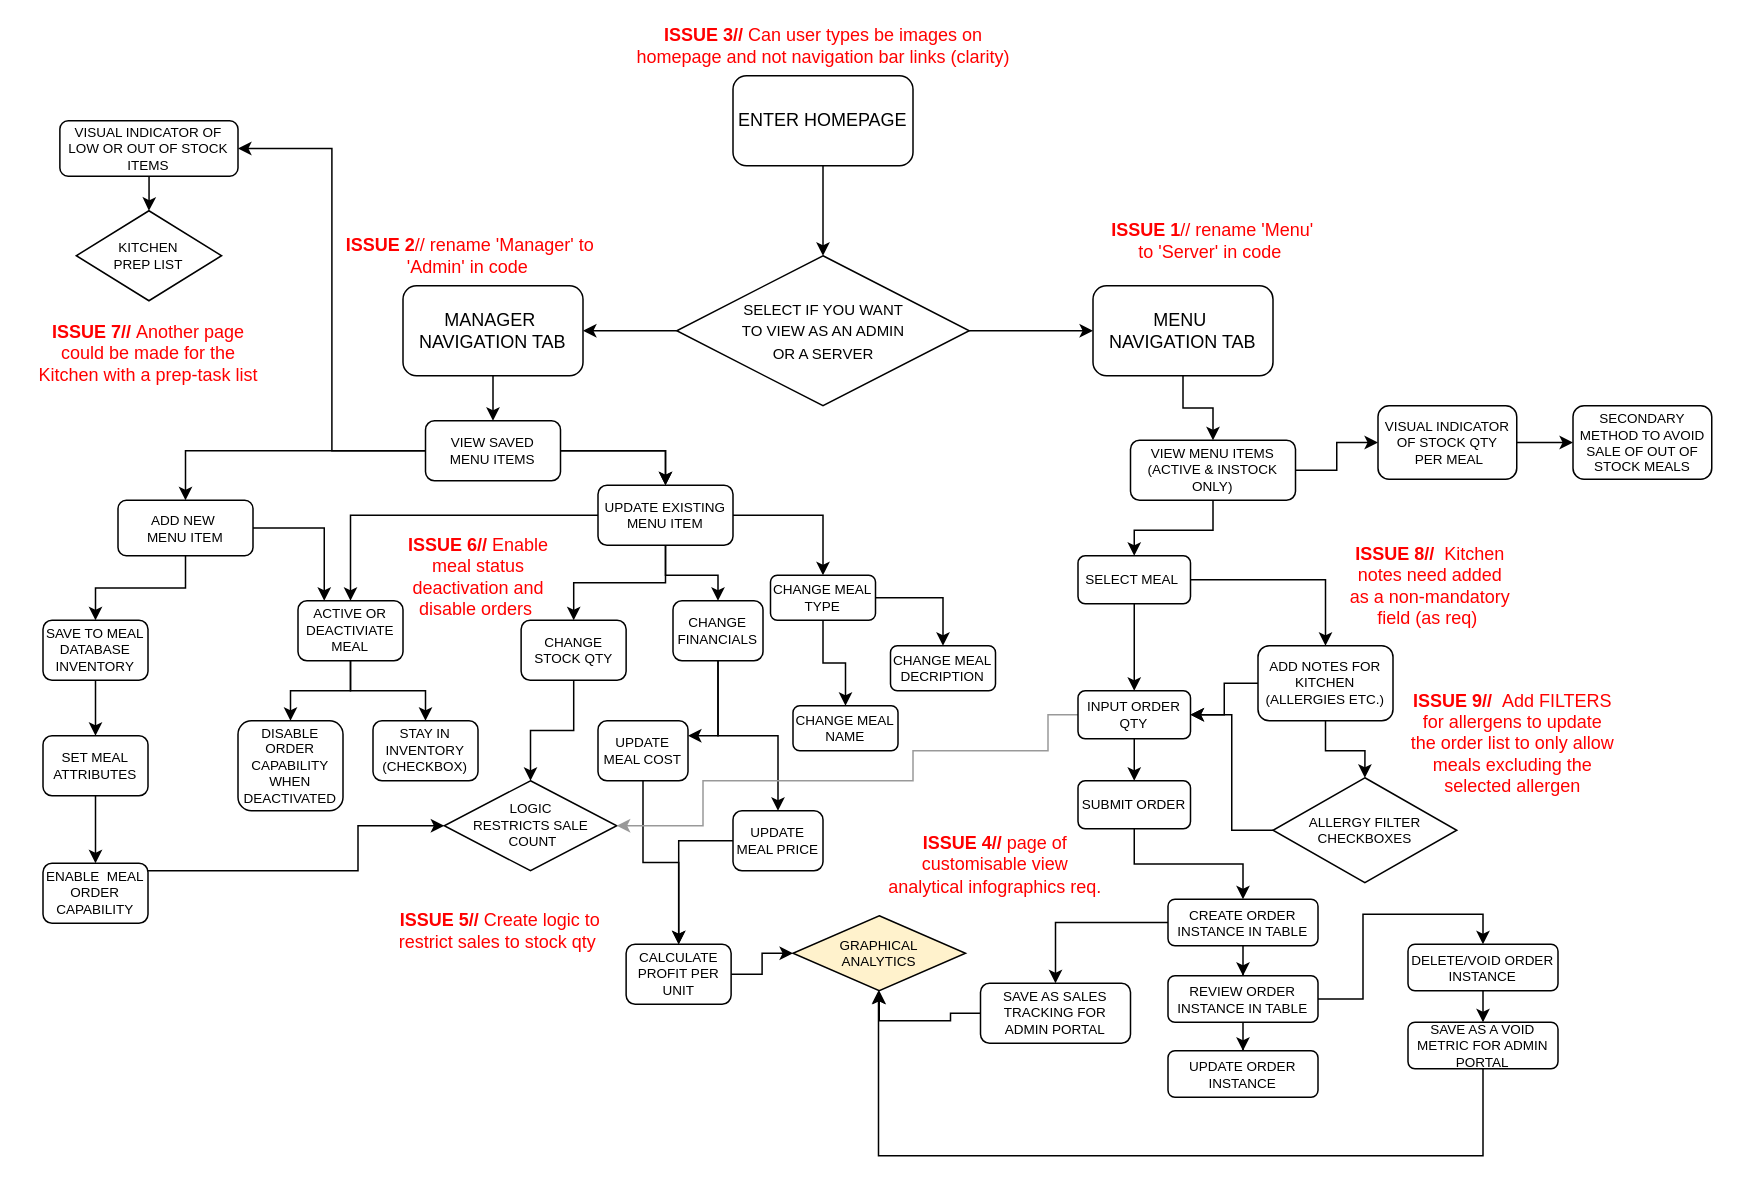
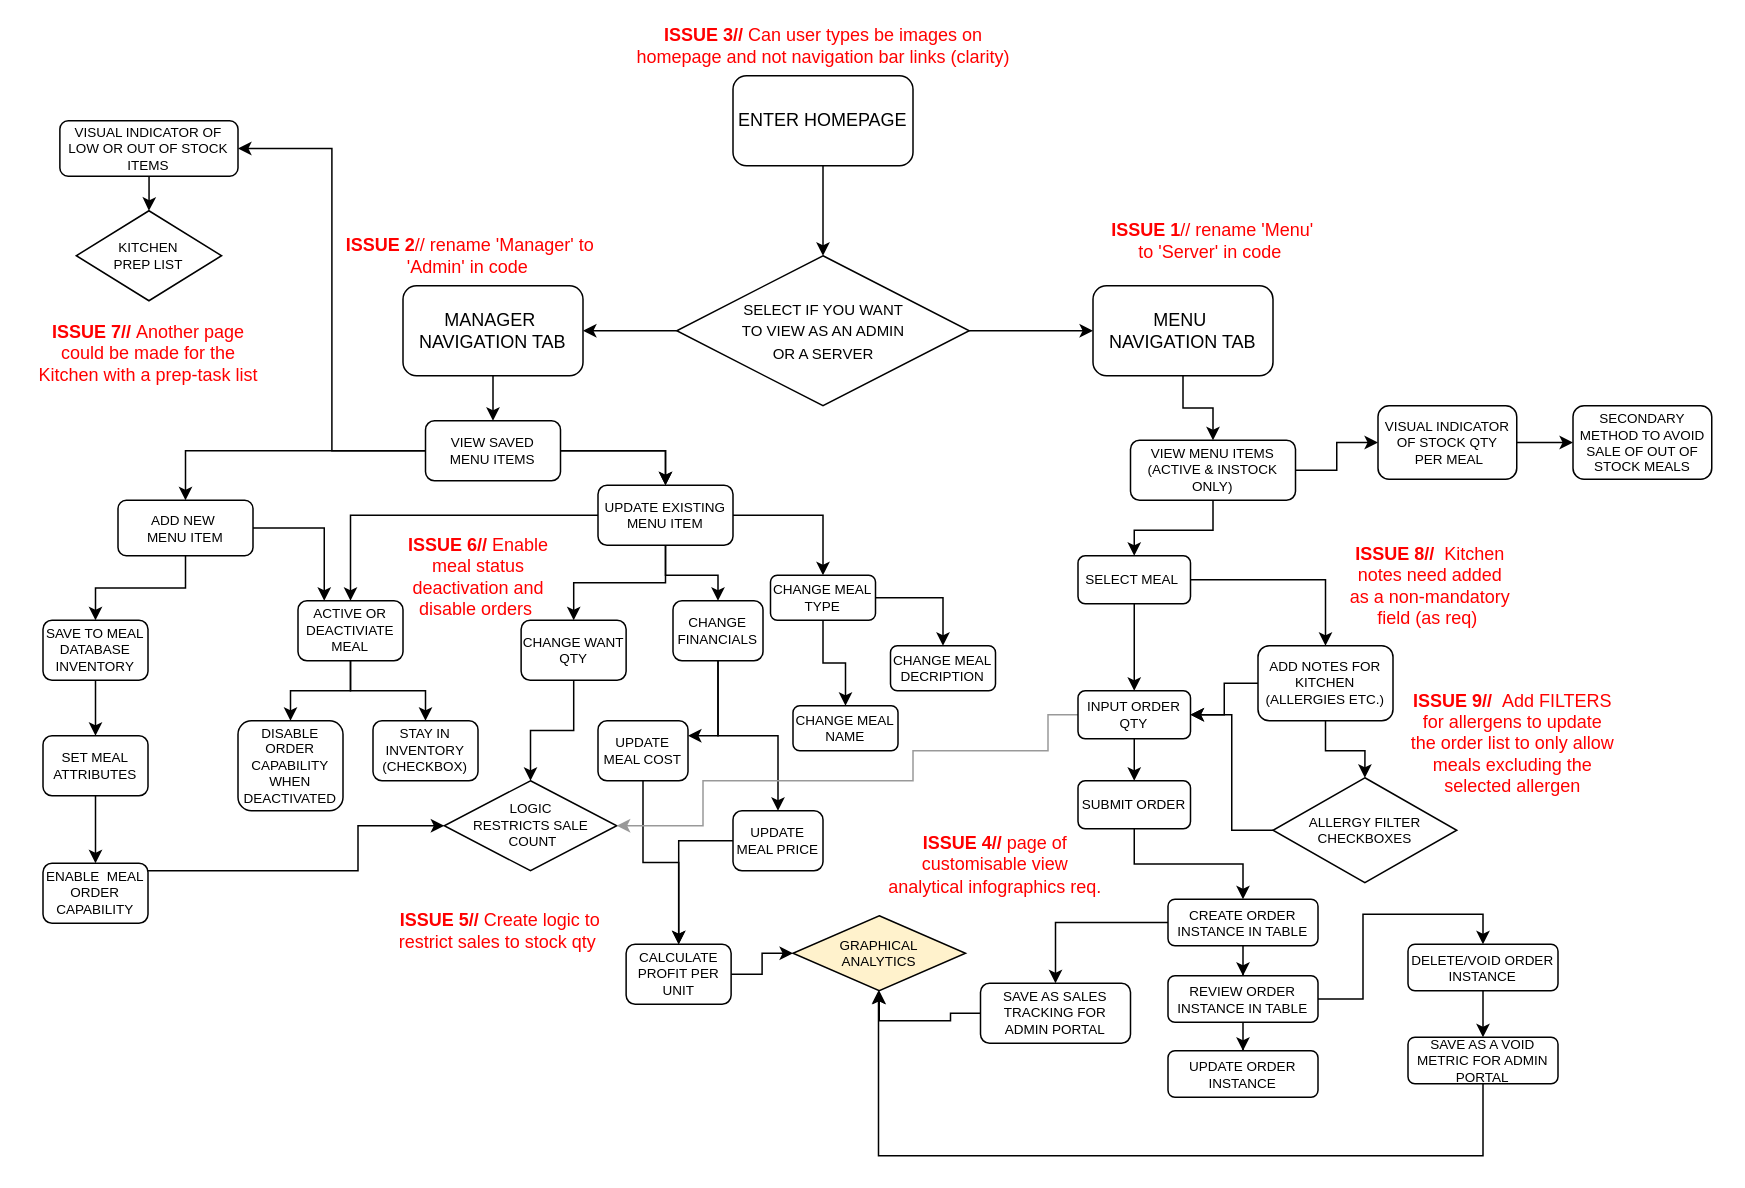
(574, 650) -> (574, 650)
(1483, 1046) -> (1483, 1061)
